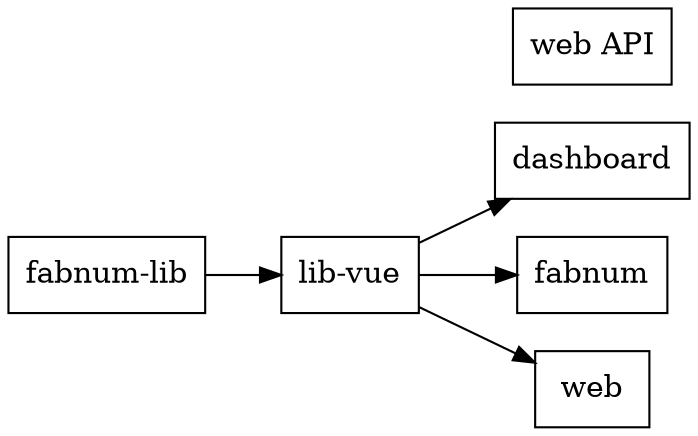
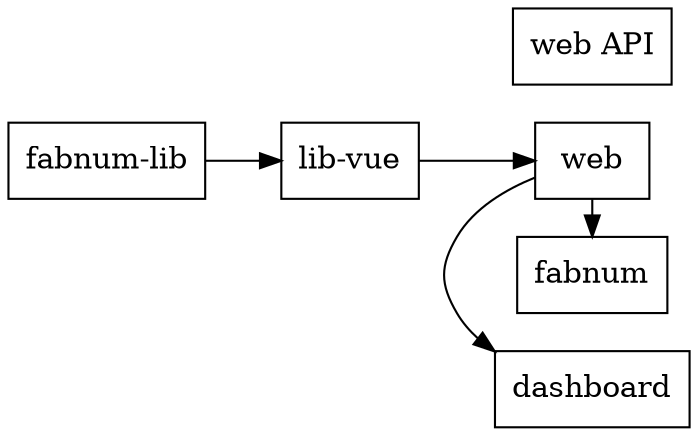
(455, 226) -> (453, 243)
(457, 275) -> (592, 207)
